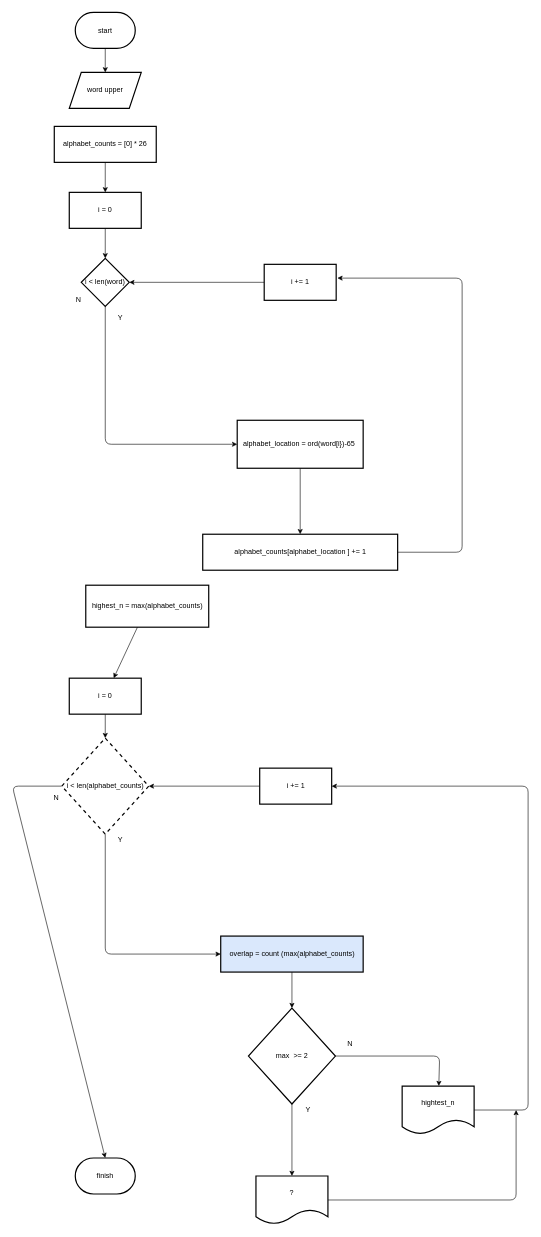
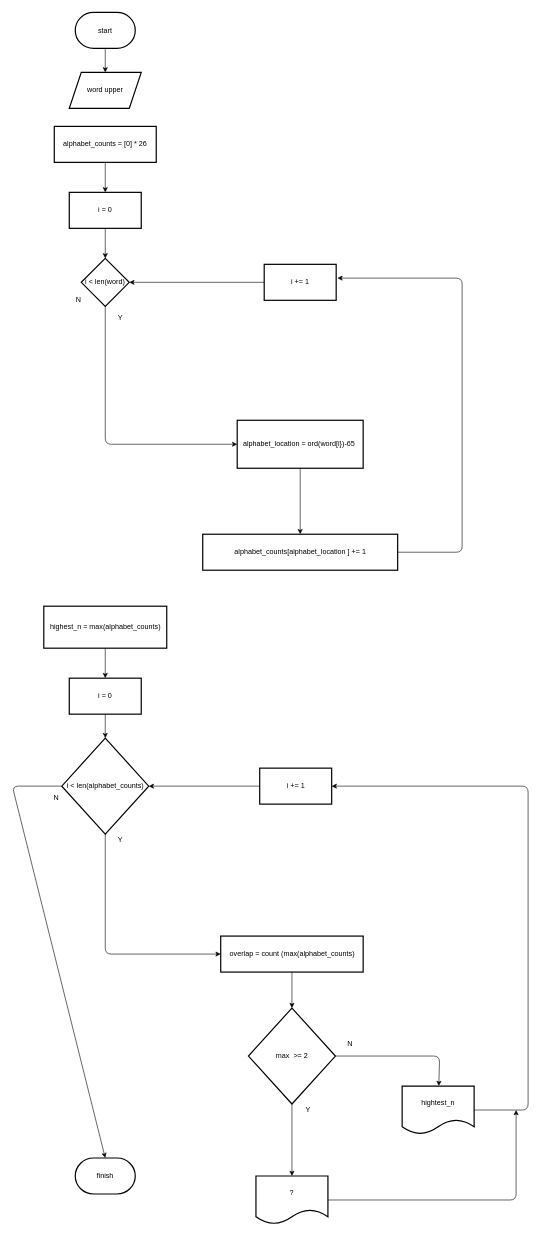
(147, 606) -> (105, 627)
(105, 786) -> (105, 786)
(292, 954) -> (292, 954)
